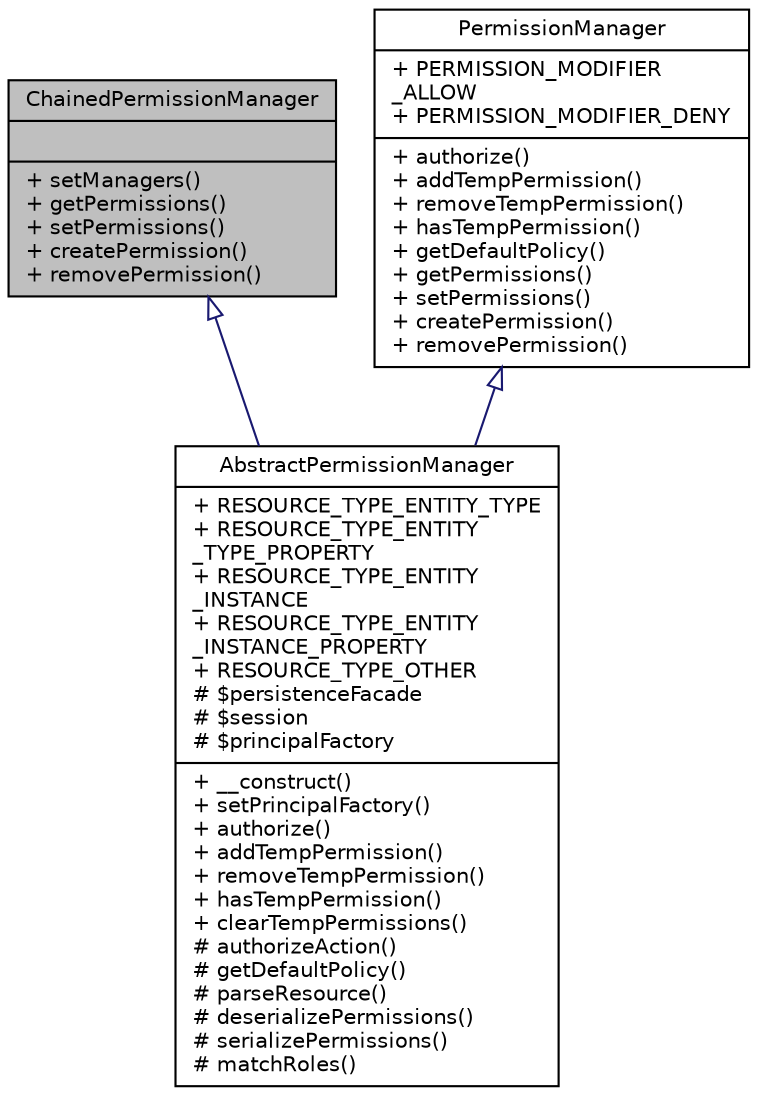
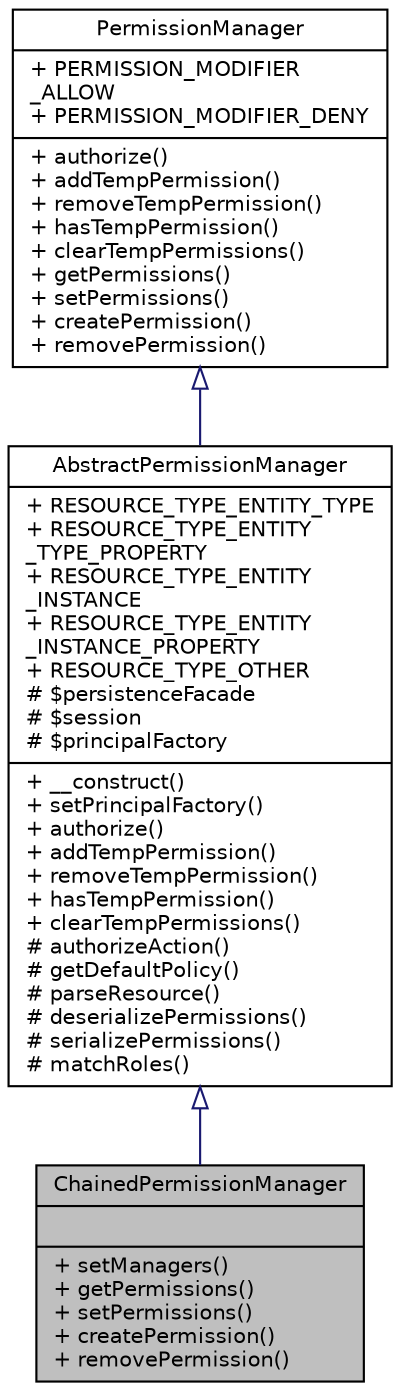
(499, 251) -> (168, 251)
(237, 382) -> (200, 1137)
